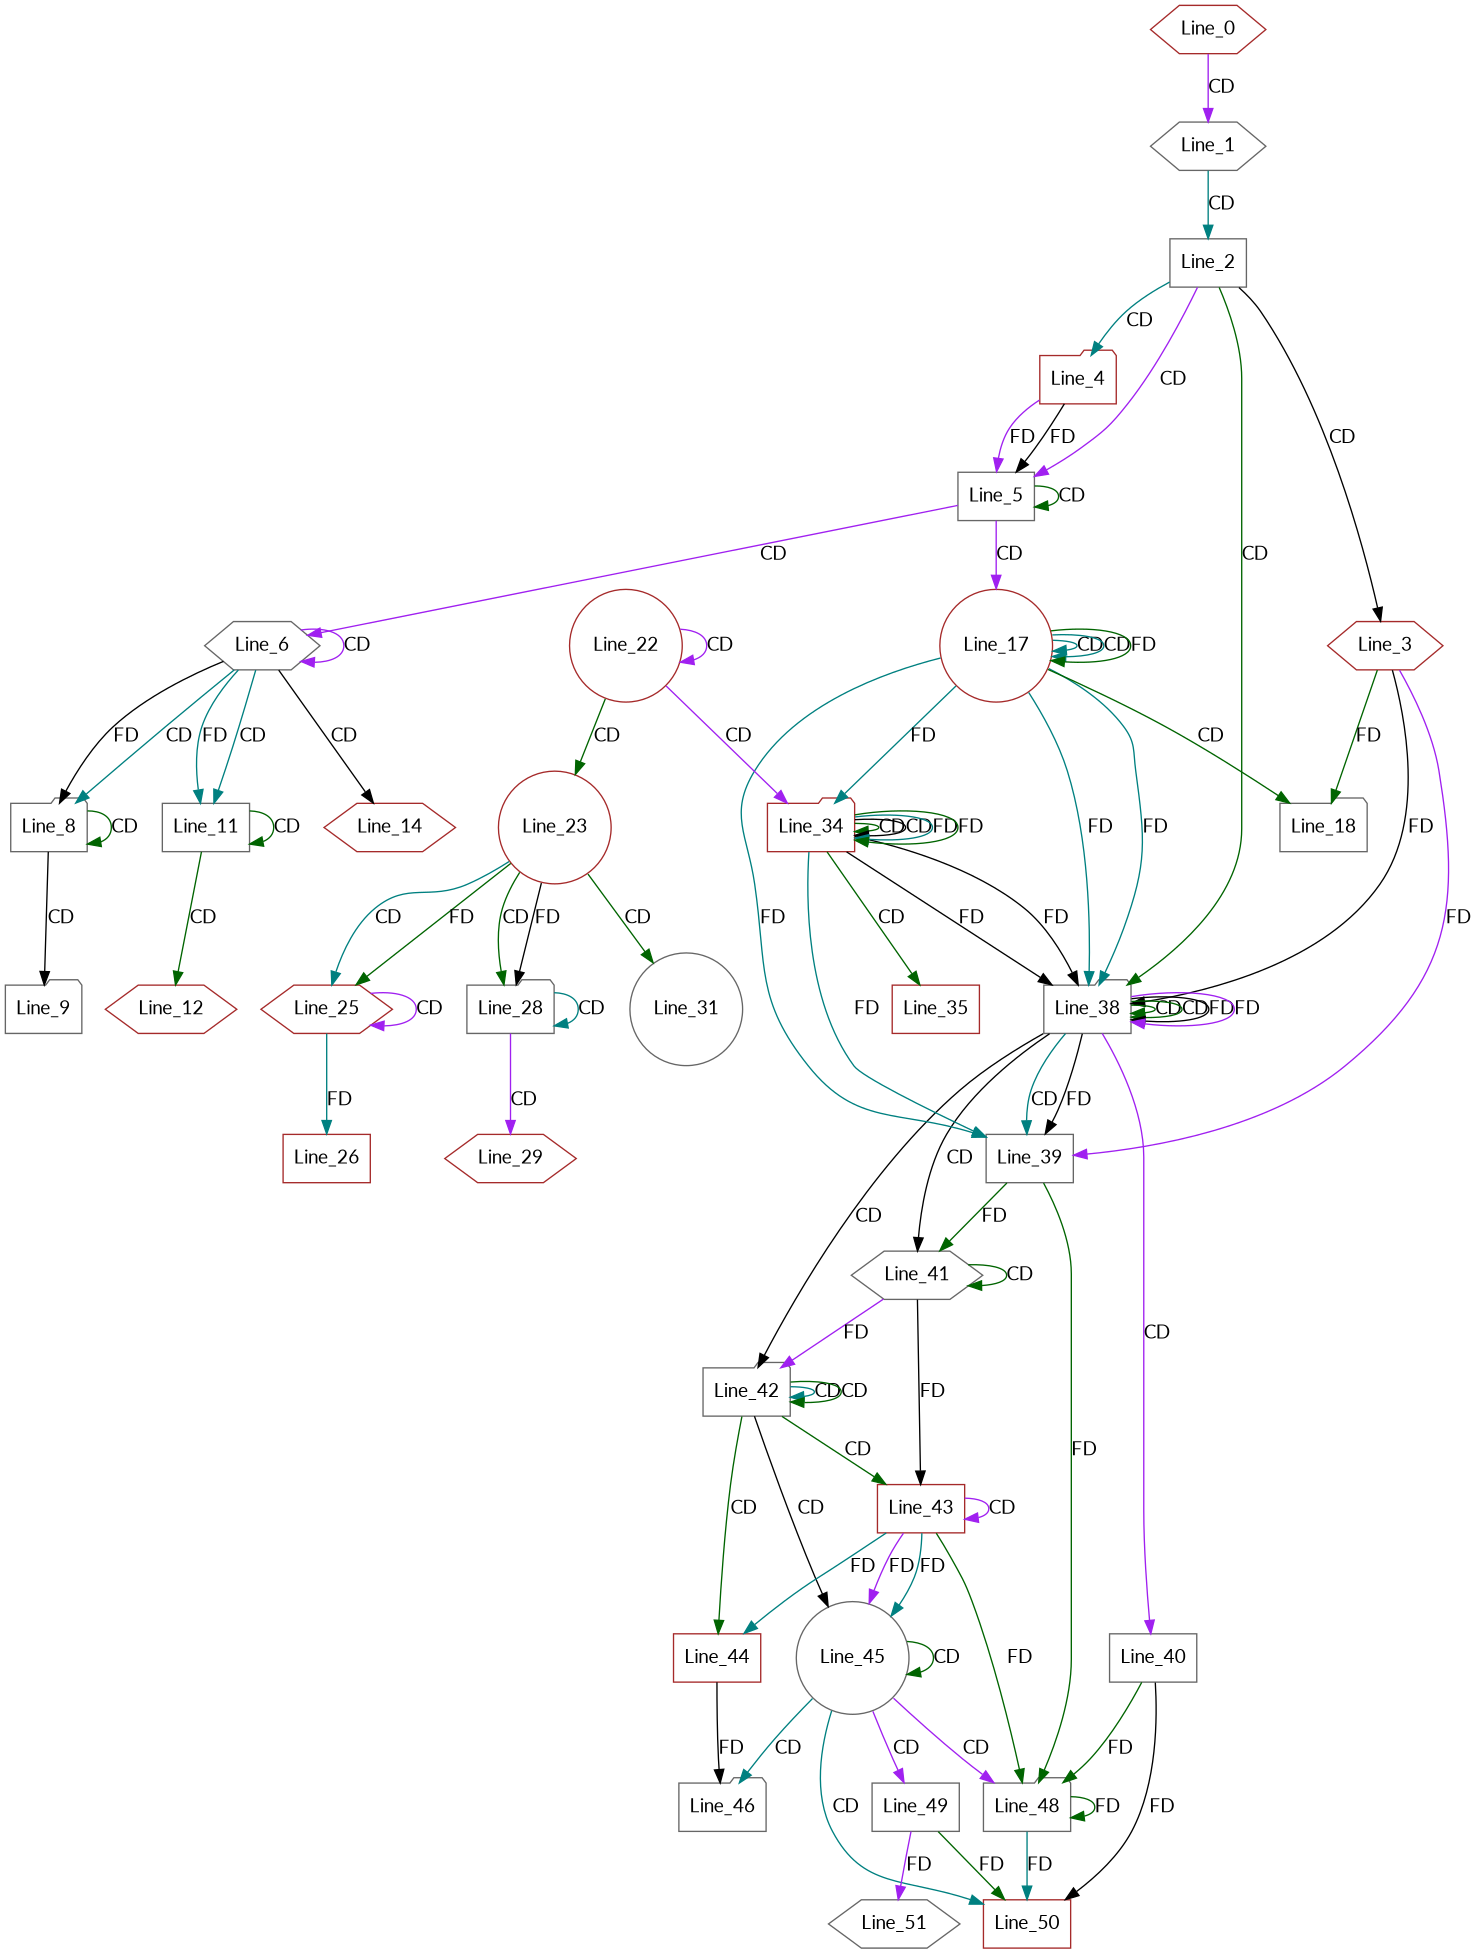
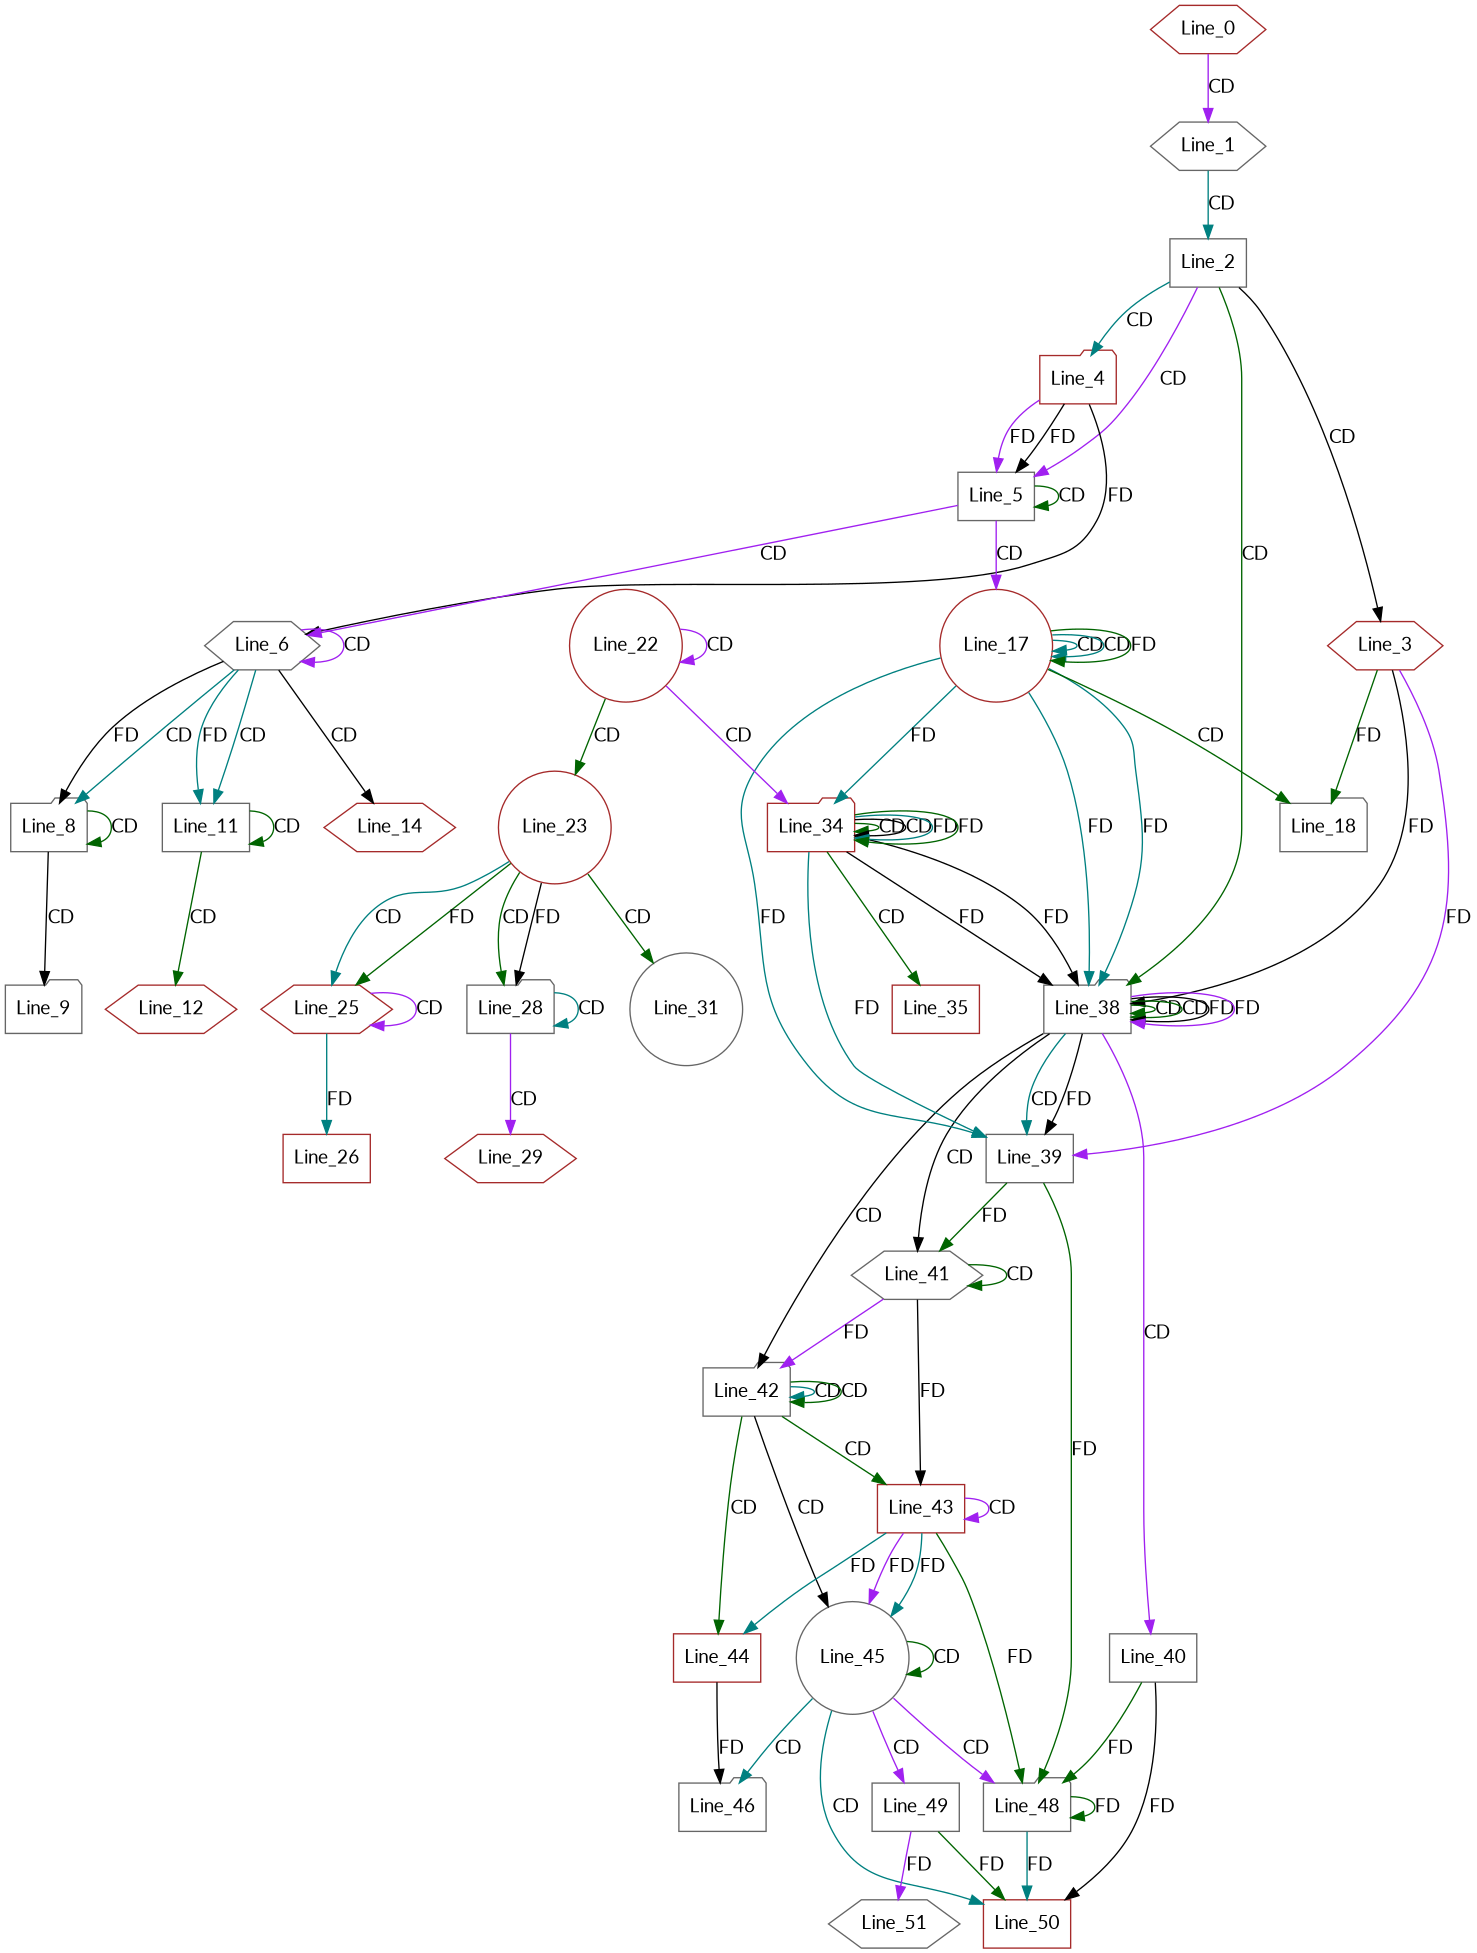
none -> (775, 584)
